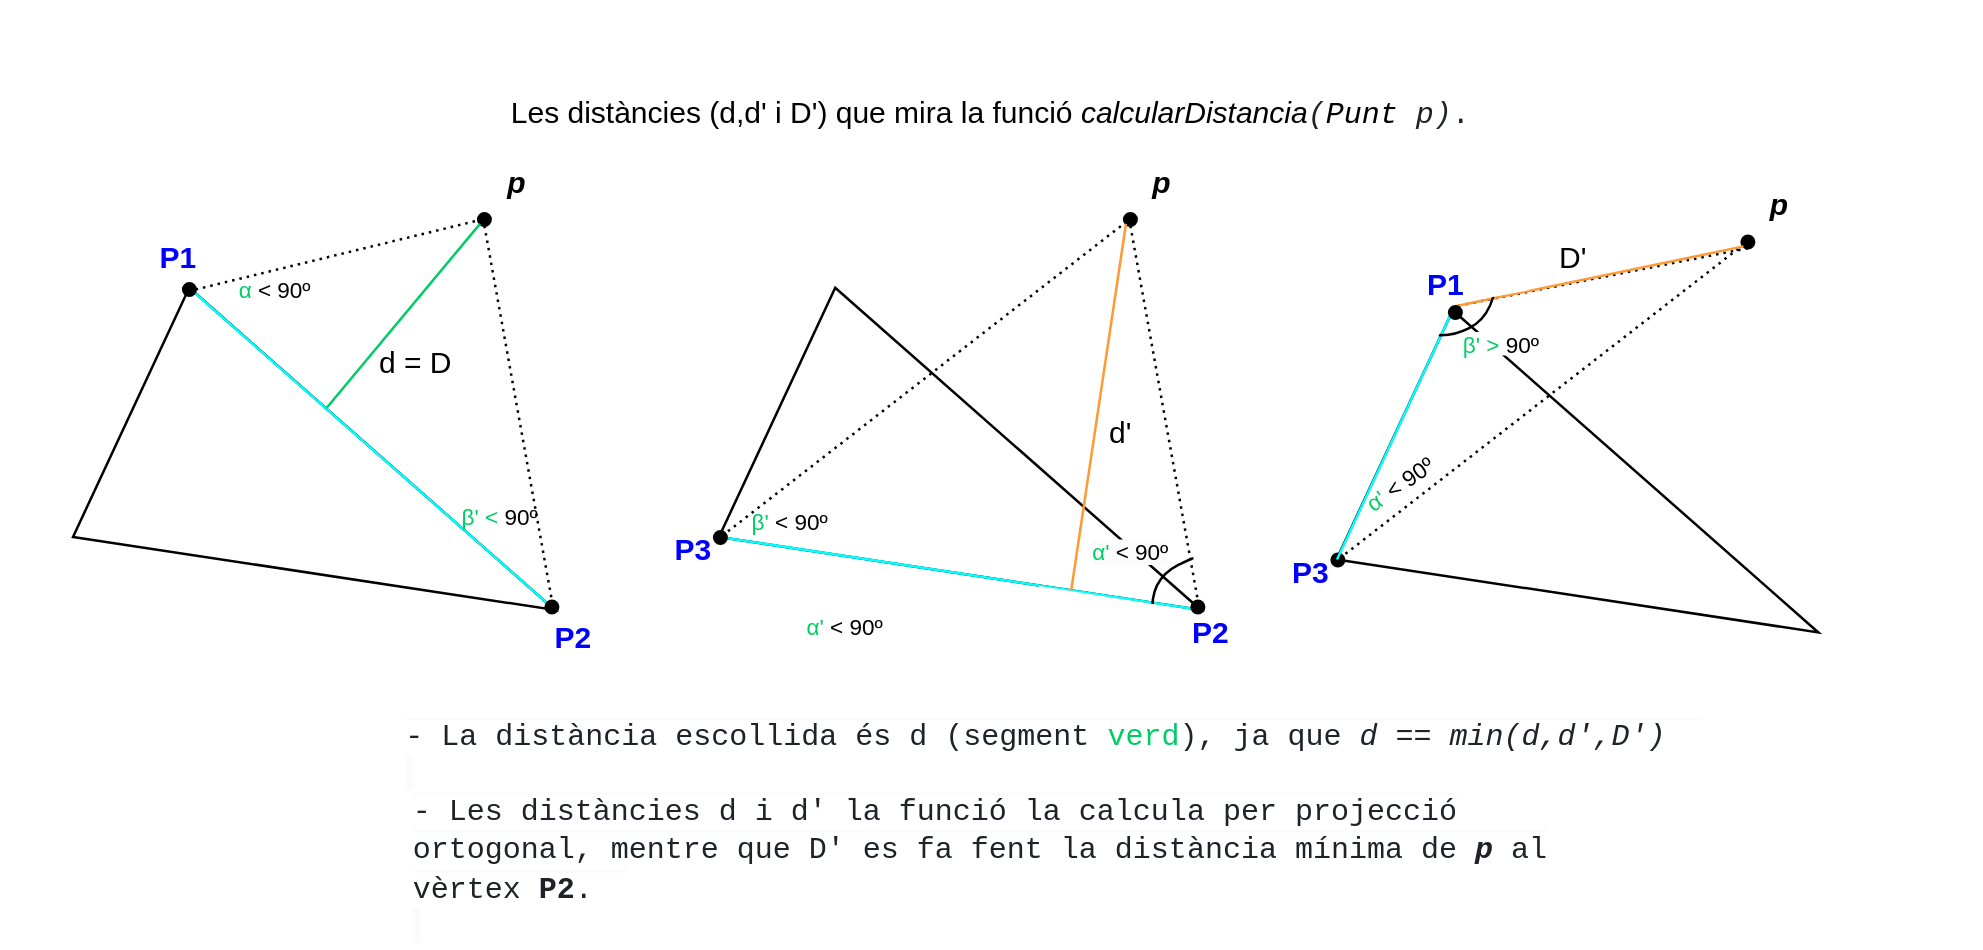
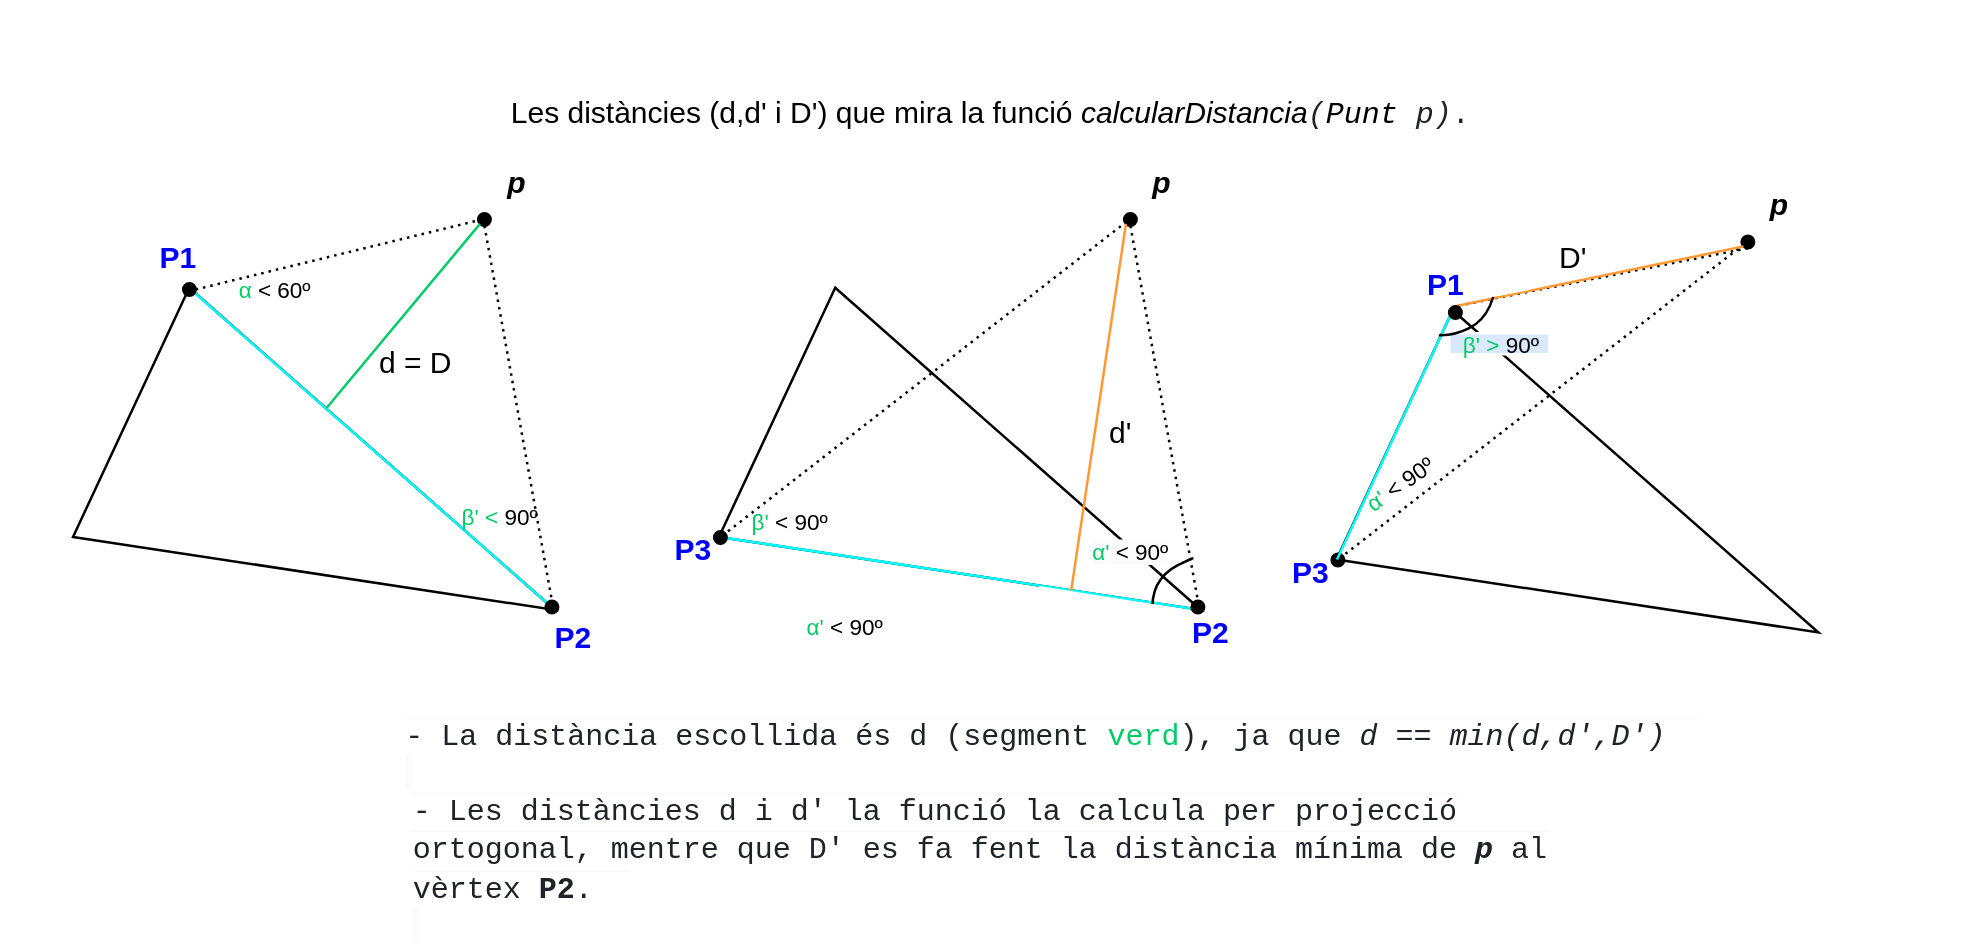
(260, 289) -> (260, 289)
(1499, 344) -> (1499, 344)
